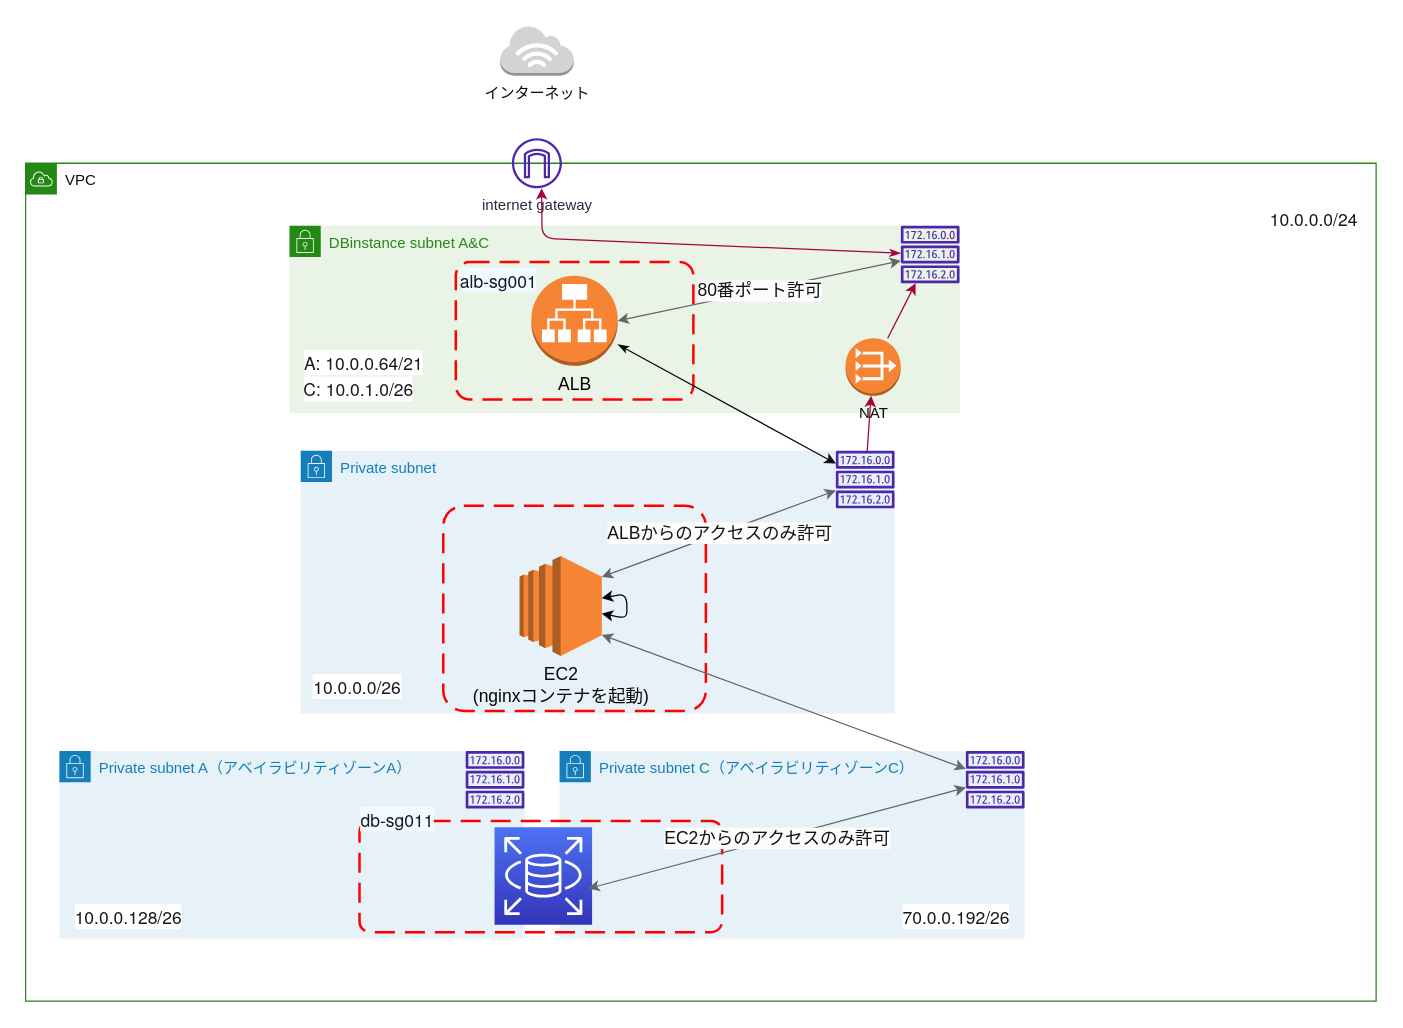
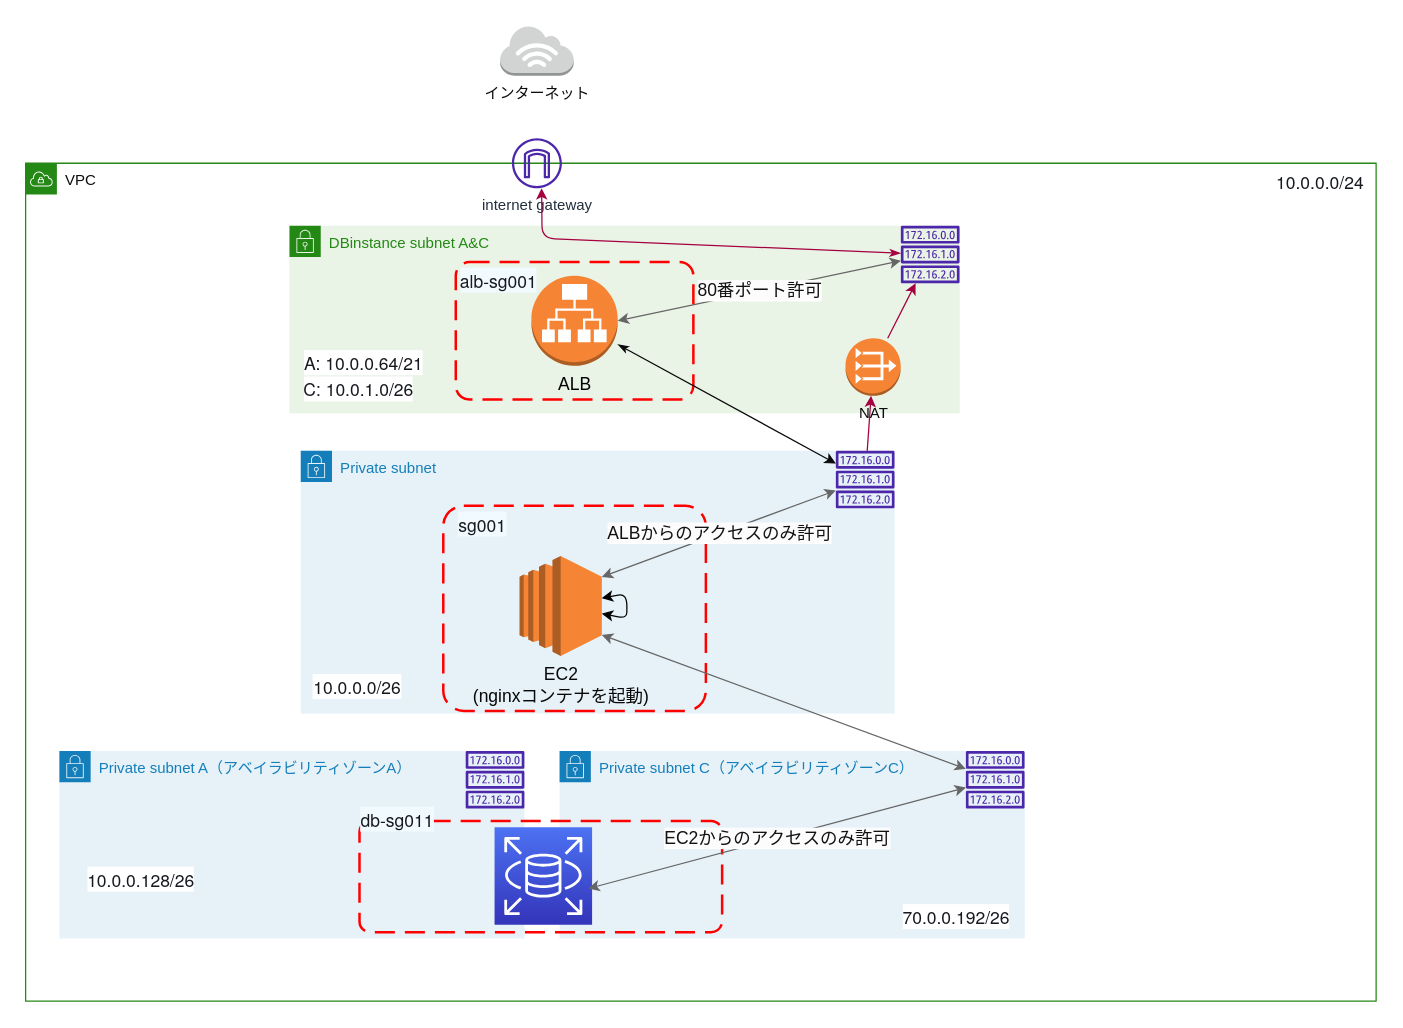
(1313, 219) -> (1319, 182)
none -> (482, 524)
(128, 917) -> (141, 879)
